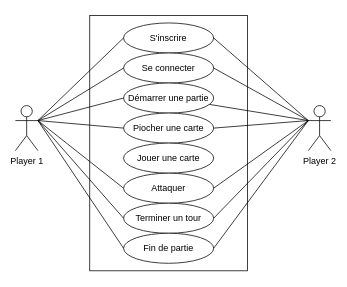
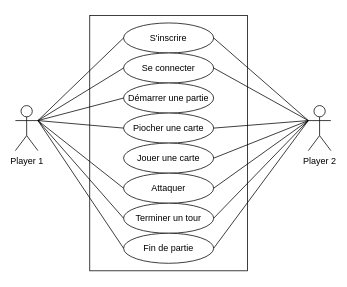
(256, 112) -> (255, 141)
